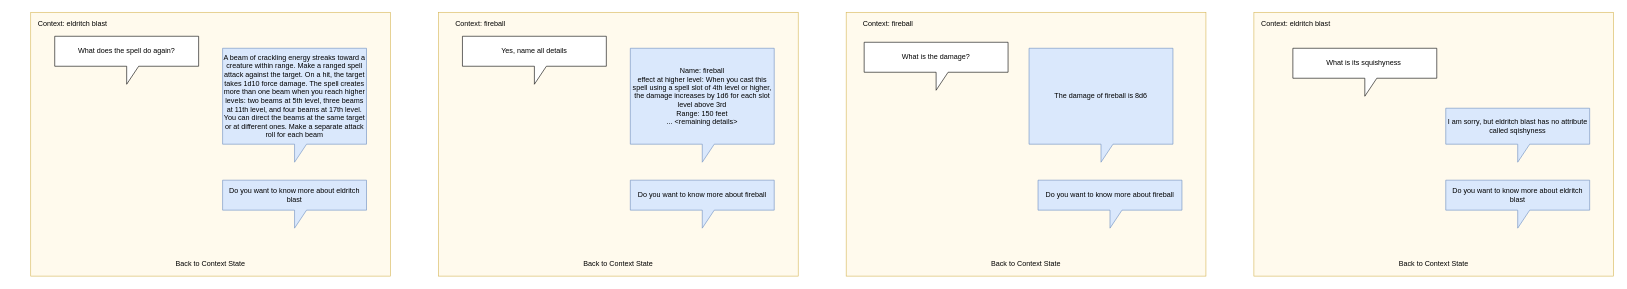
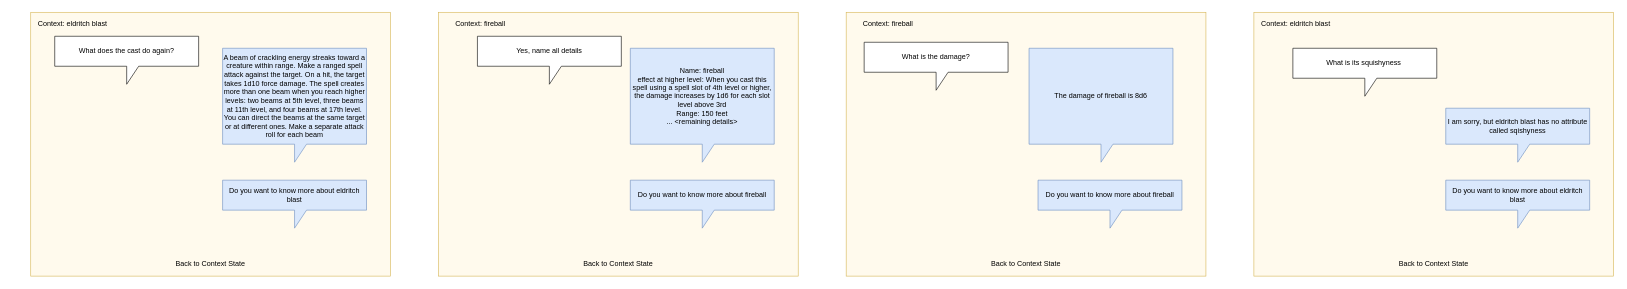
(126, 51) -> (126, 51)
(534, 60) -> (549, 60)
